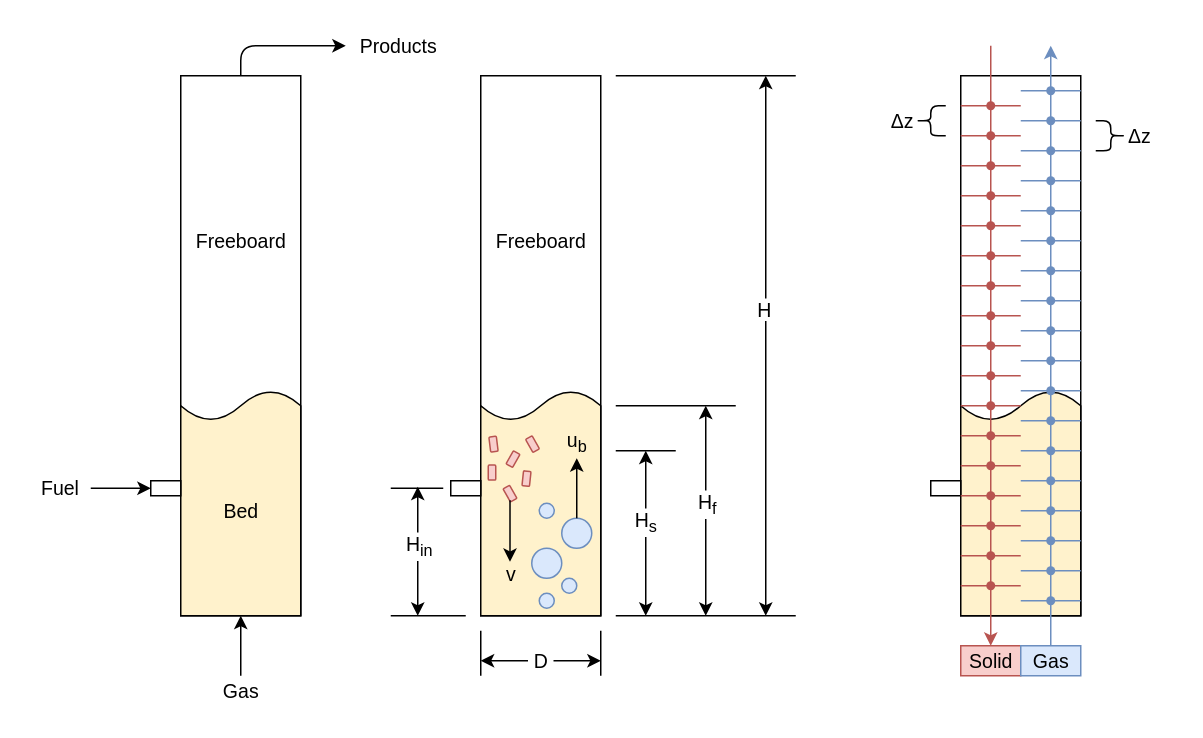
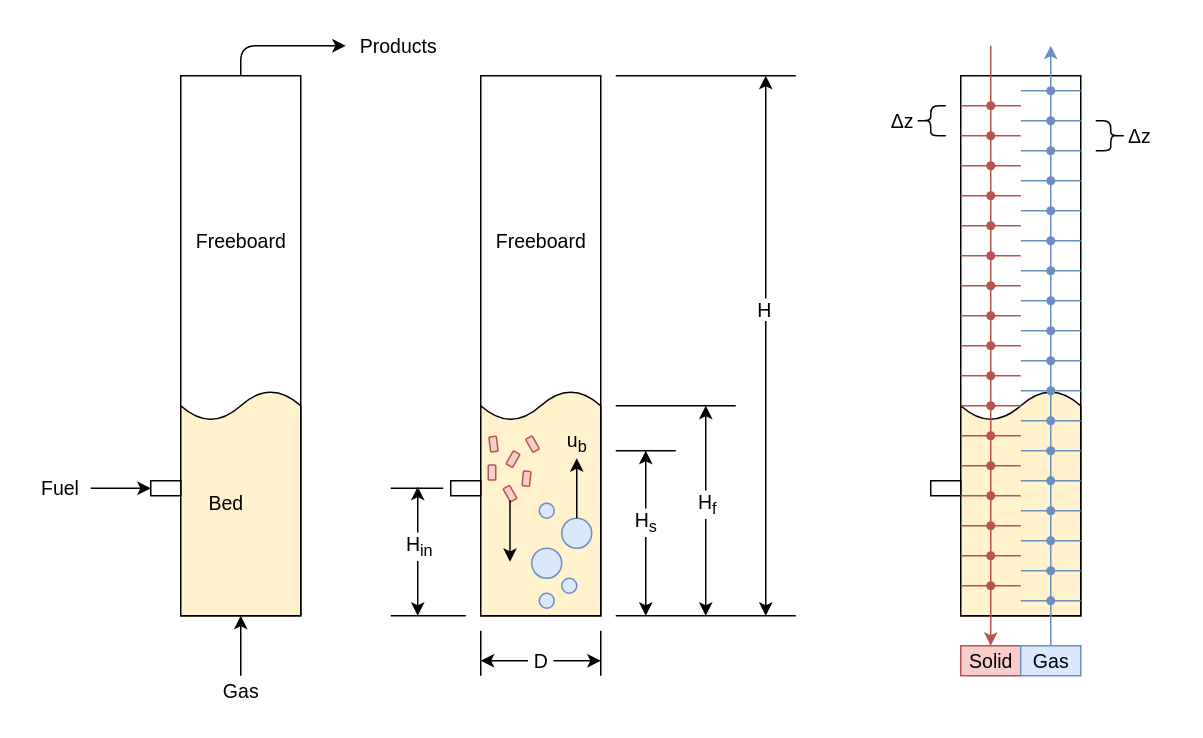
(241, 511) -> (226, 503)
(510, 574) -> none
